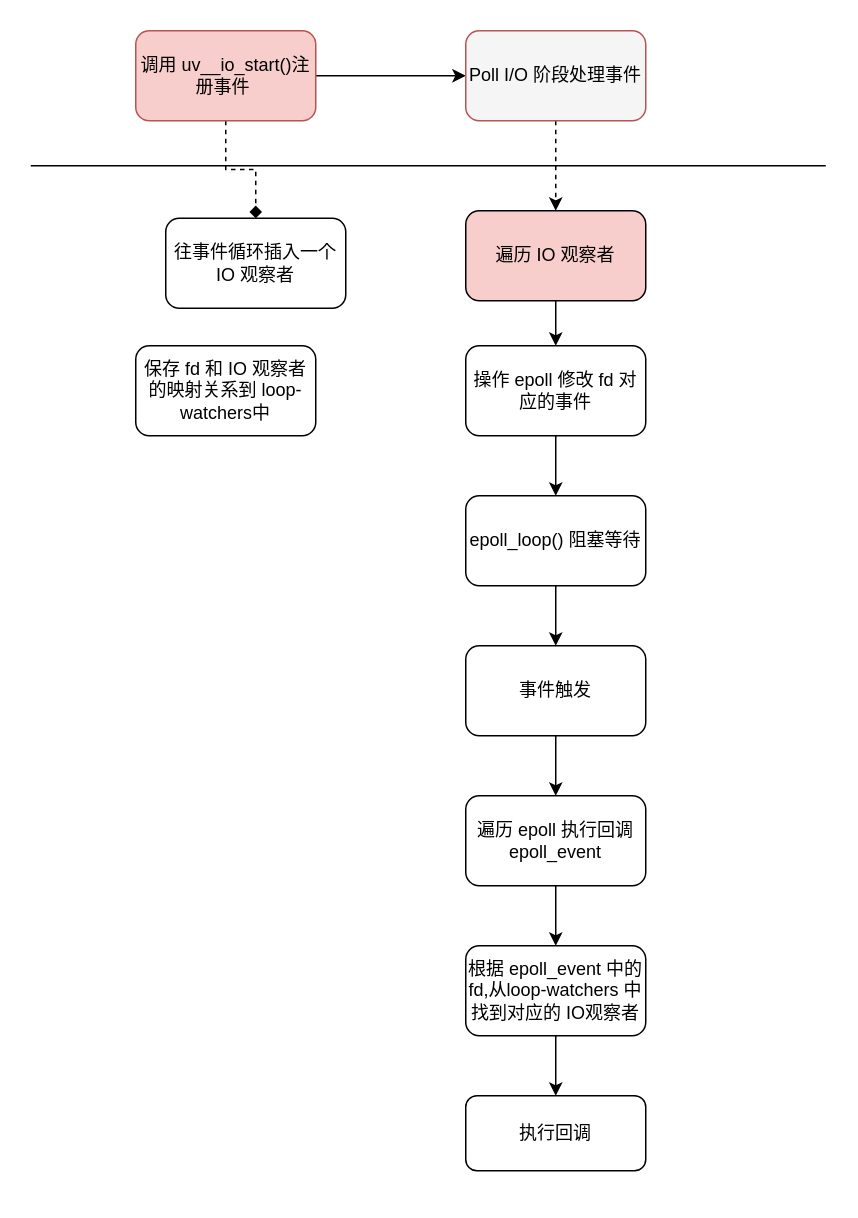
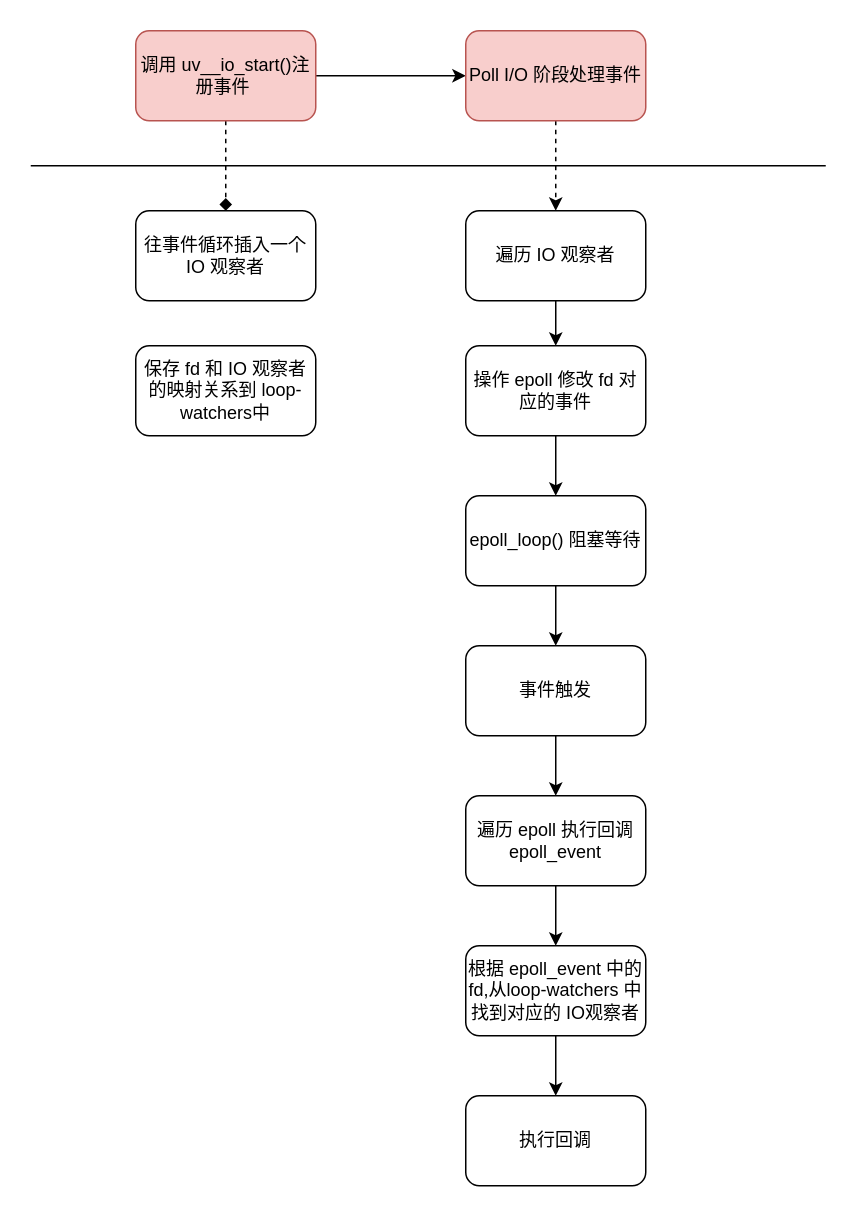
(556, 76) -> (556, 76)
(556, 256) -> (556, 256)
(256, 263) -> (226, 256)
(556, 1133) -> (556, 1141)
